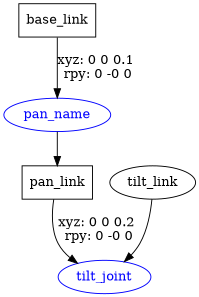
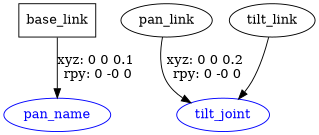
(57, 144) -> none
(57, 182) -> (167, 20)
